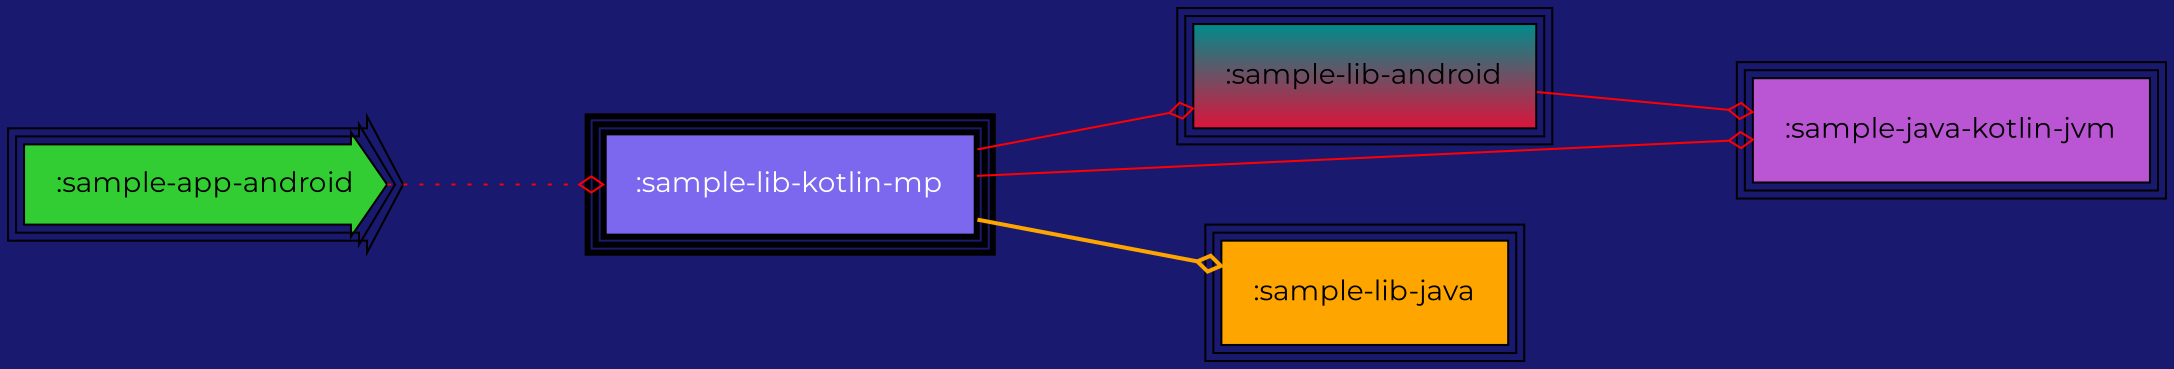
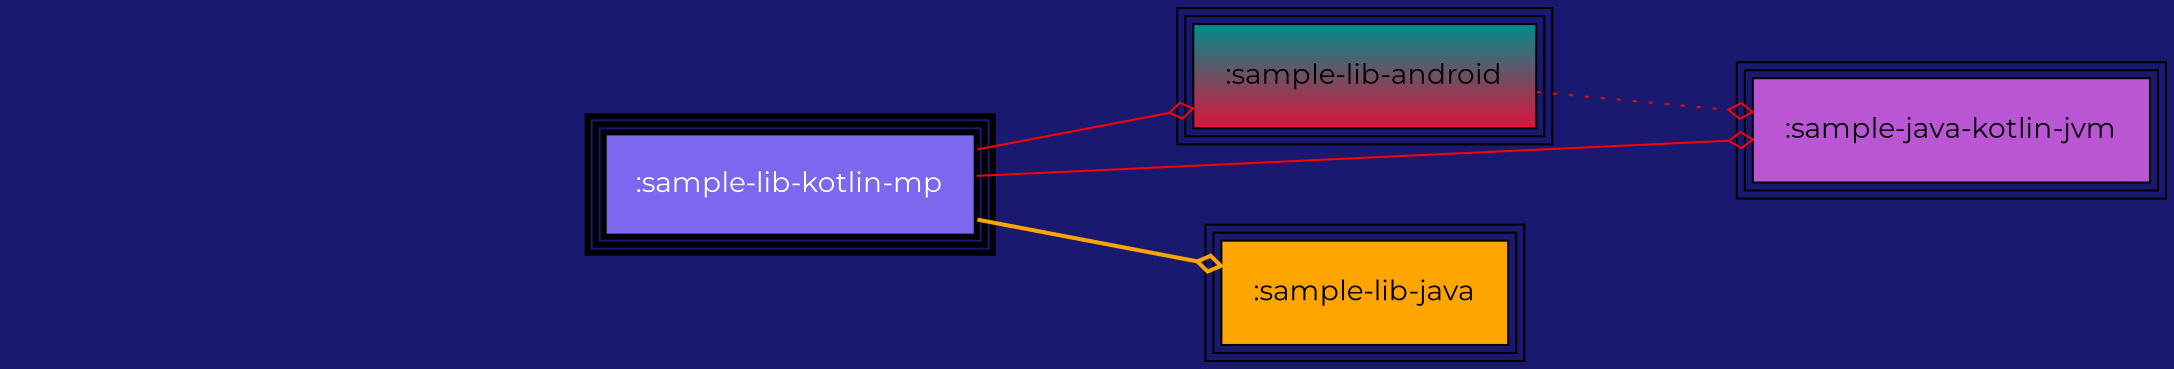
(1633, 101) -> (1633, 101)
(206, 185) -> none
